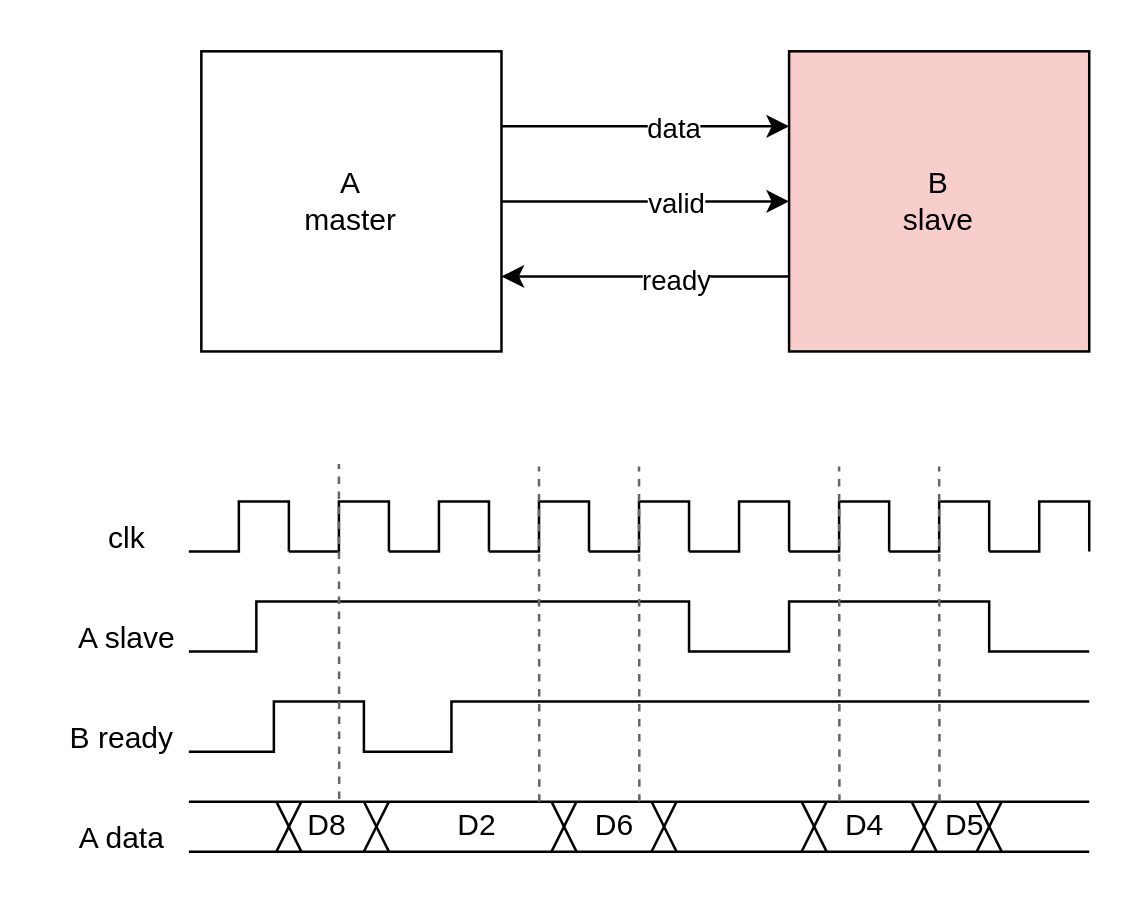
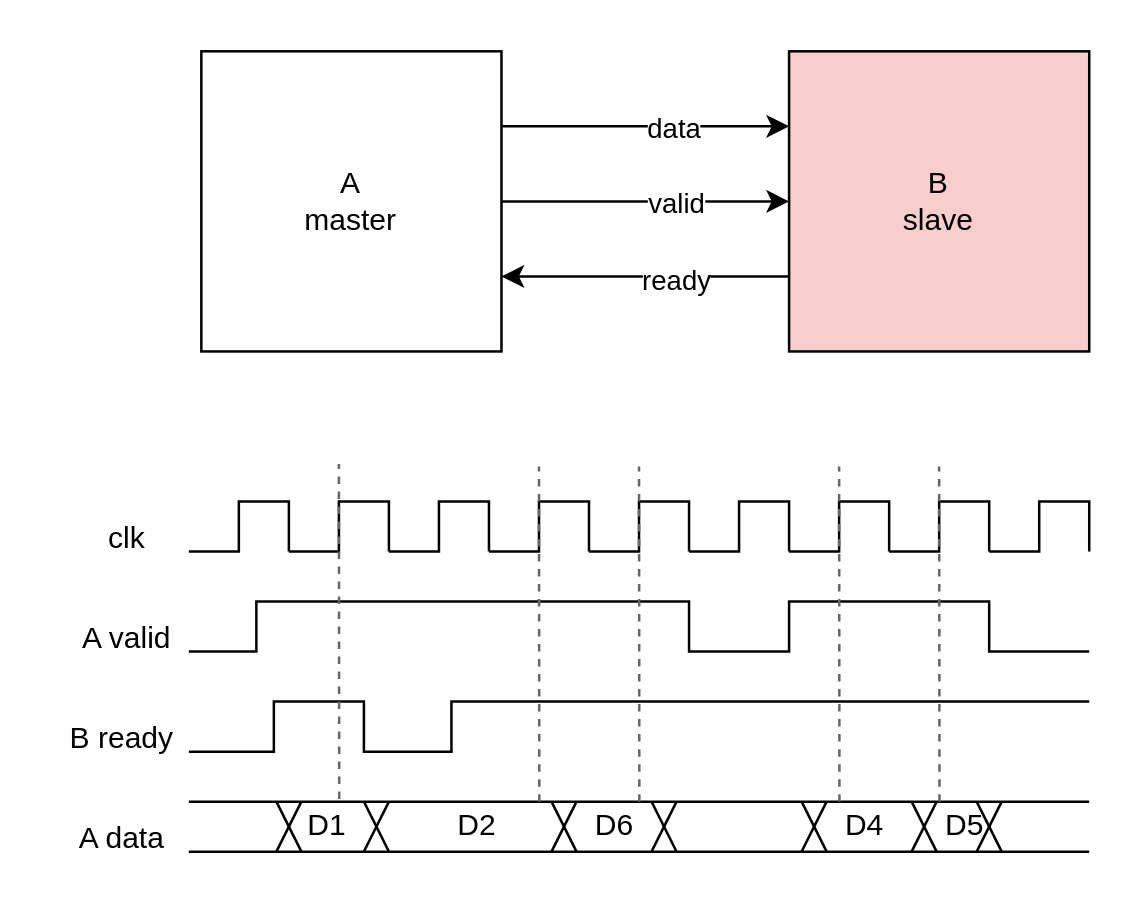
(128, 639) -> (128, 639)
(328, 826) -> (328, 826)
